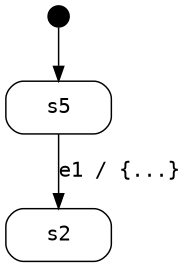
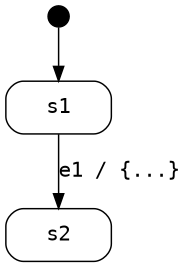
(59, 108) -> (59, 108)
